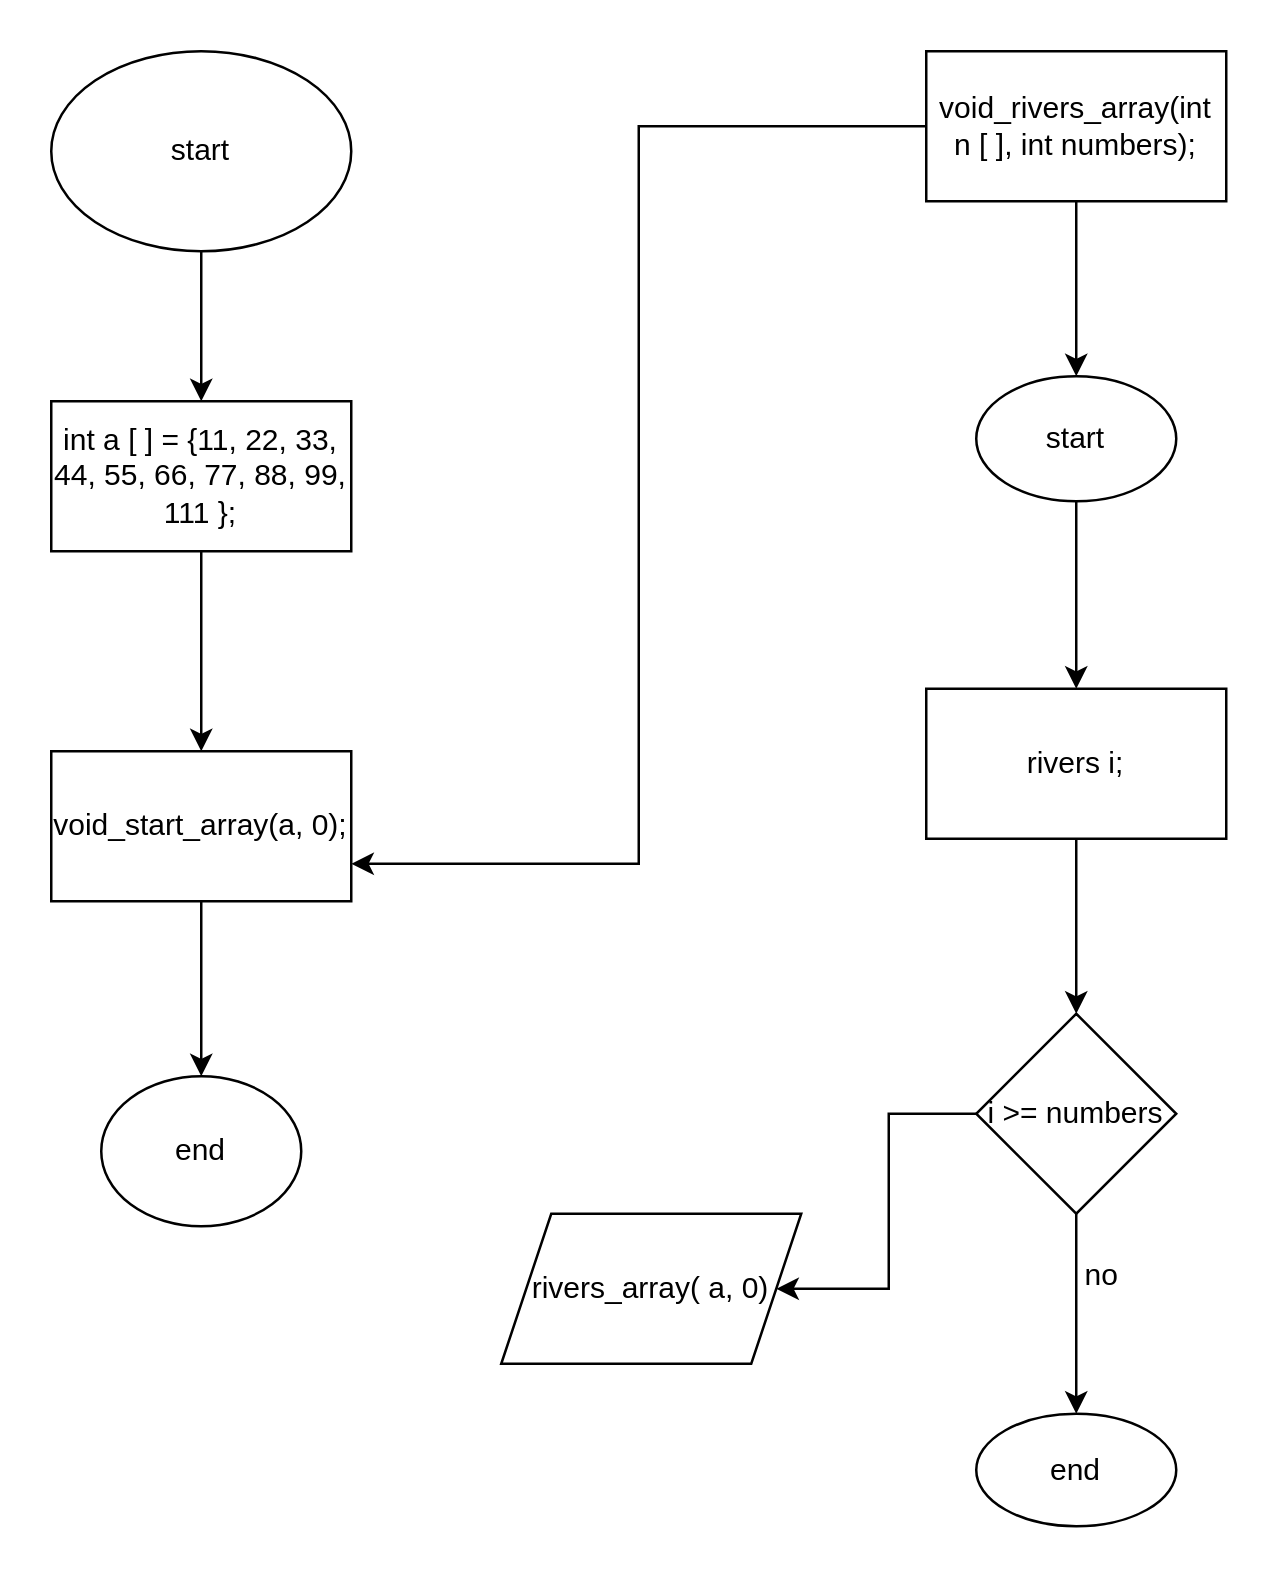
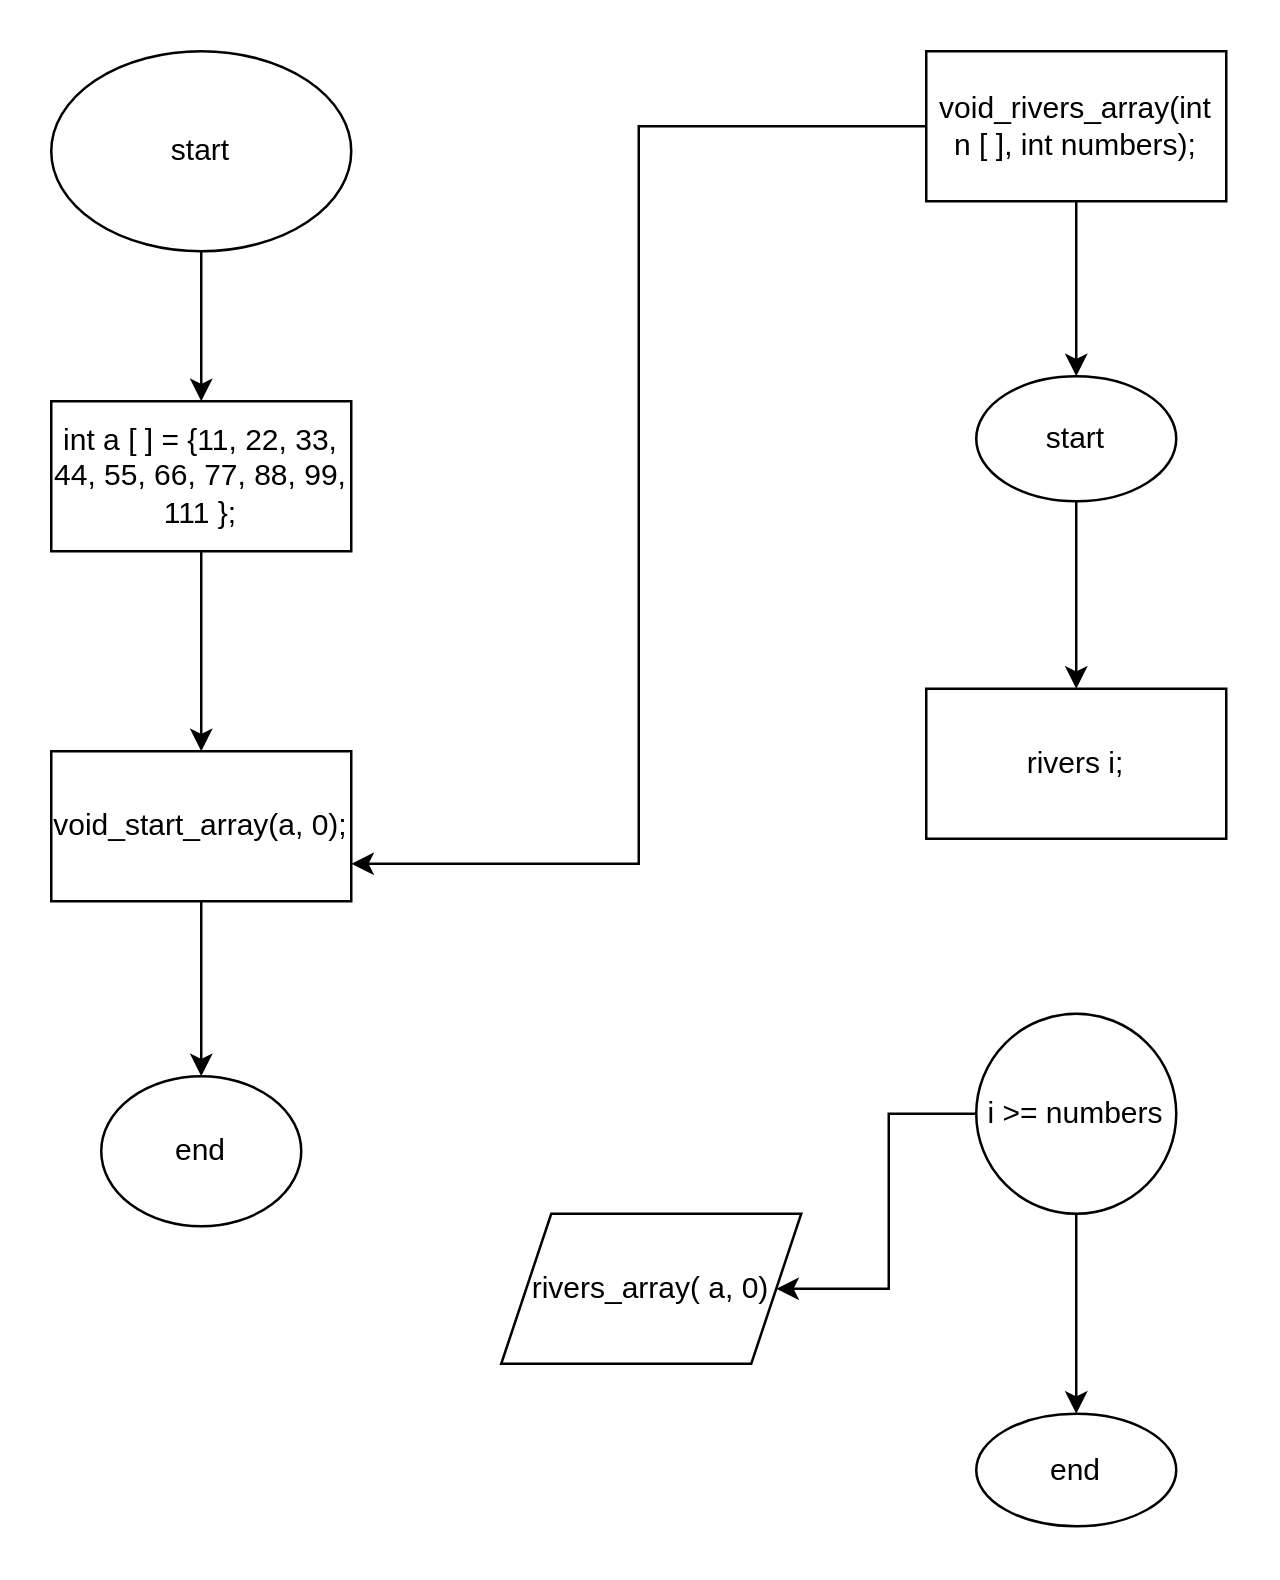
(1076, 918) -> none
(1076, 1114) -> (1076, 1114)
(1101, 1276) -> none
